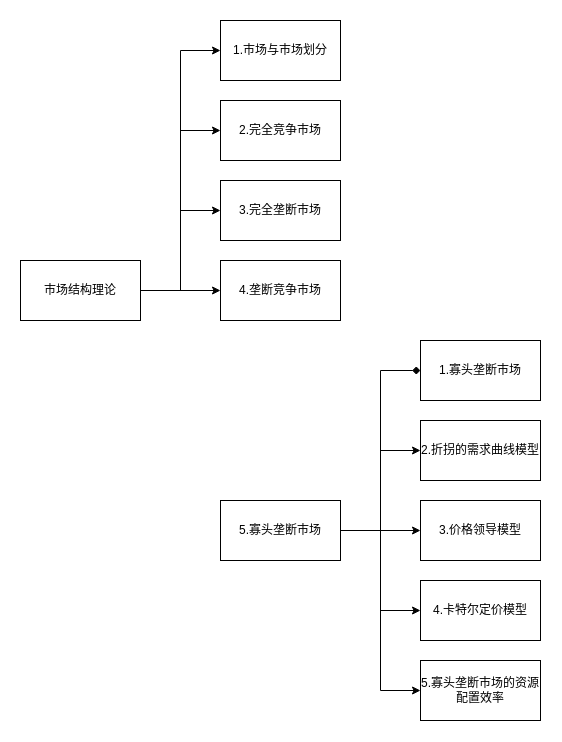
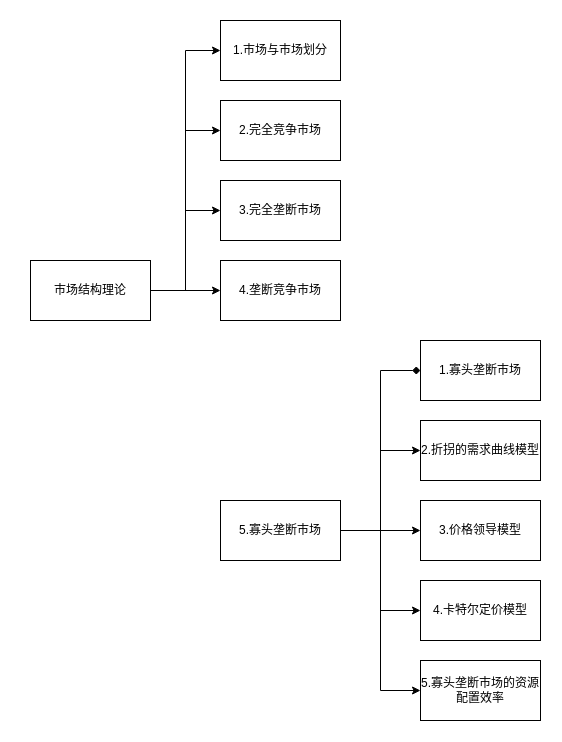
(81, 291) -> (91, 291)
